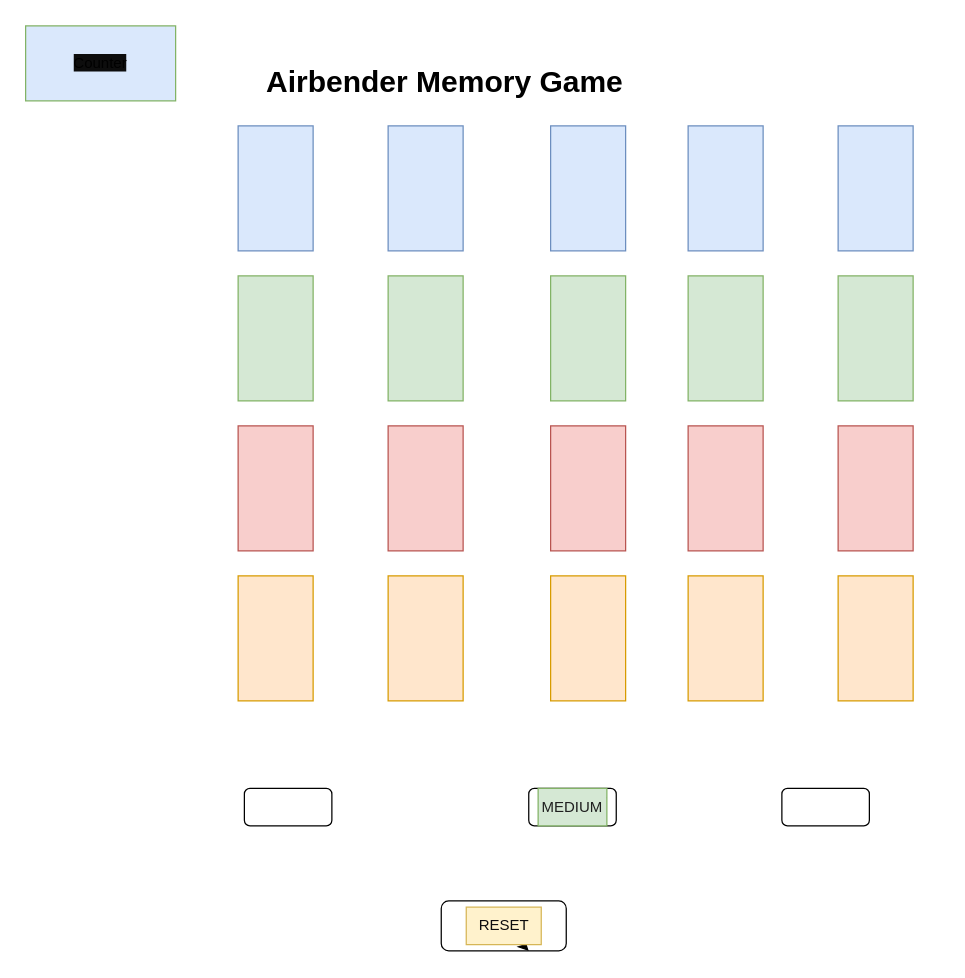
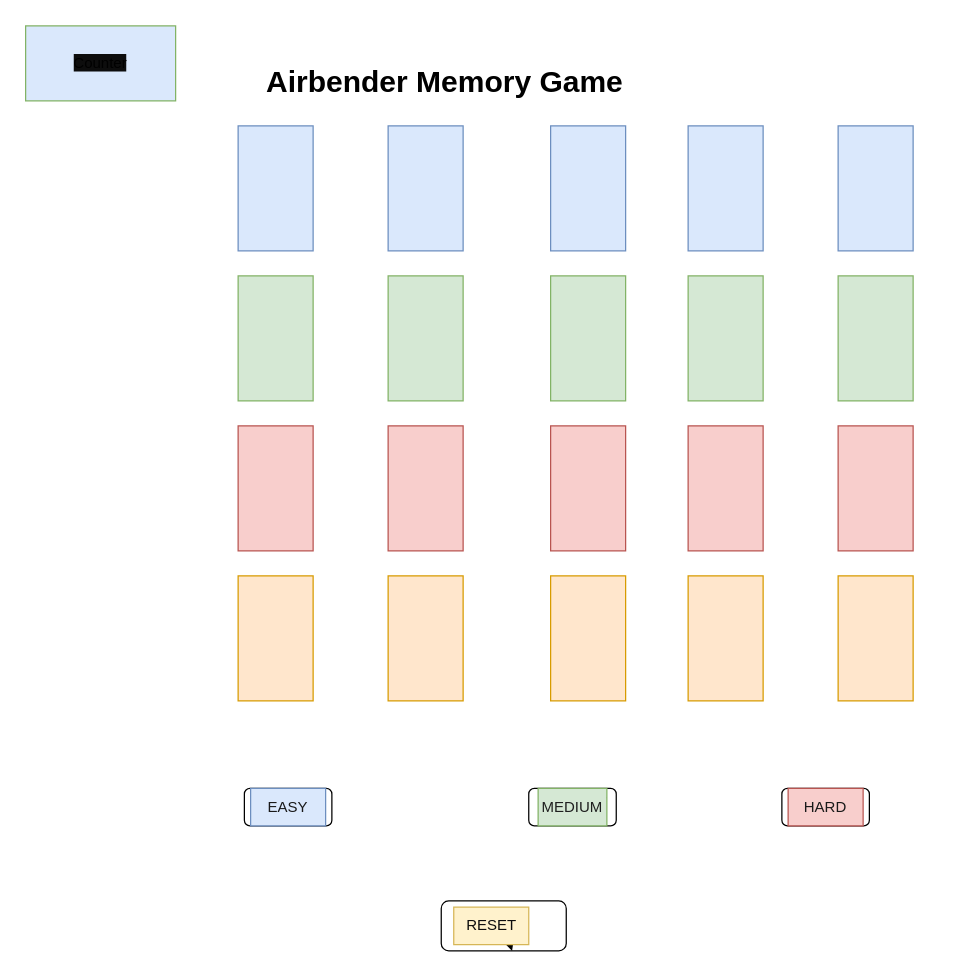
none -> (288, 807)
none -> (826, 807)
(504, 926) -> (491, 926)
